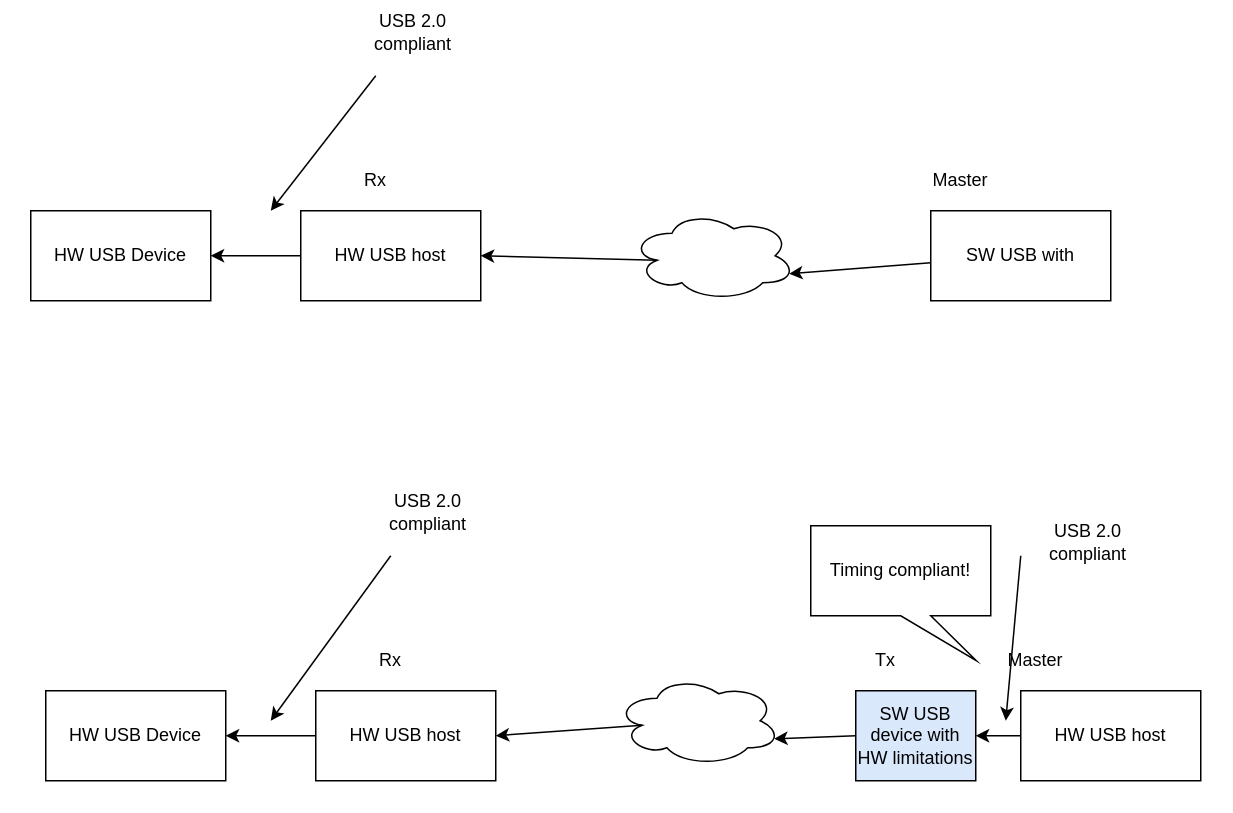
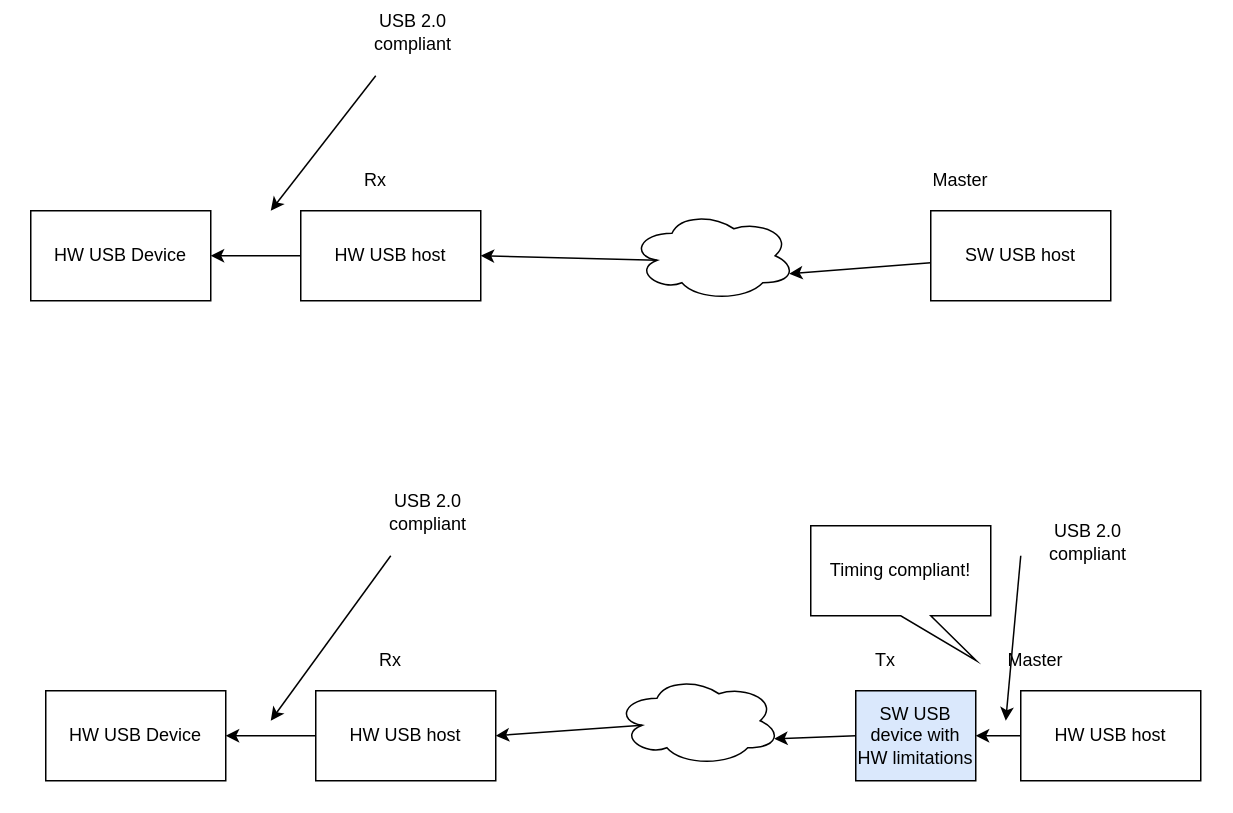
(1021, 256) -> (1021, 256)
